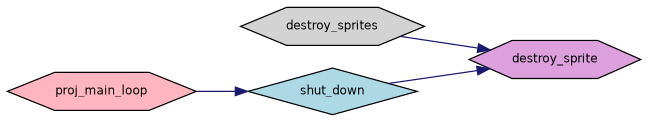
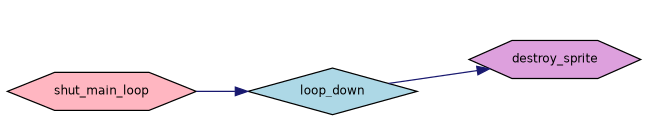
(332, 26) -> none
(102, 91) -> (102, 91)
(332, 91) -> (332, 91)
